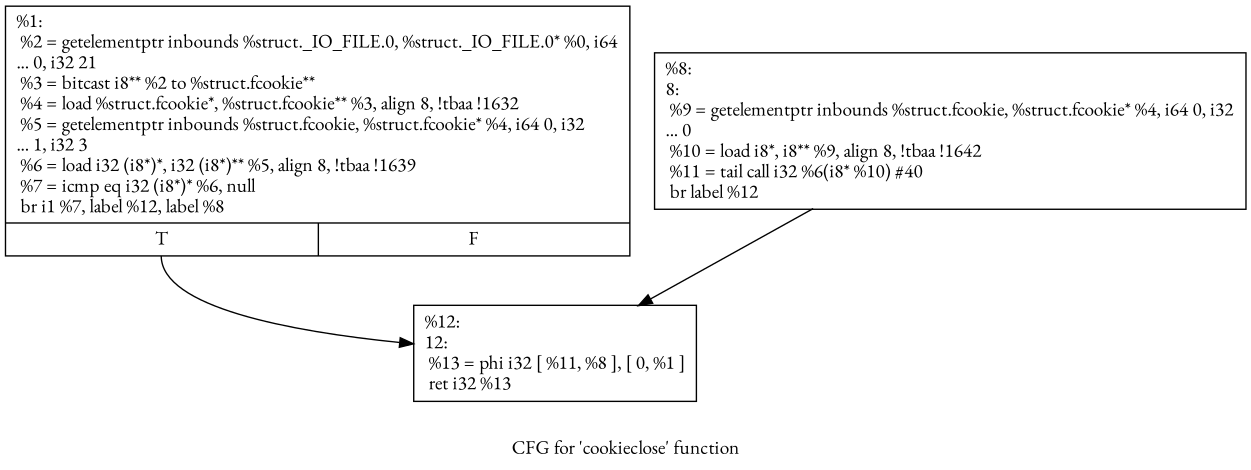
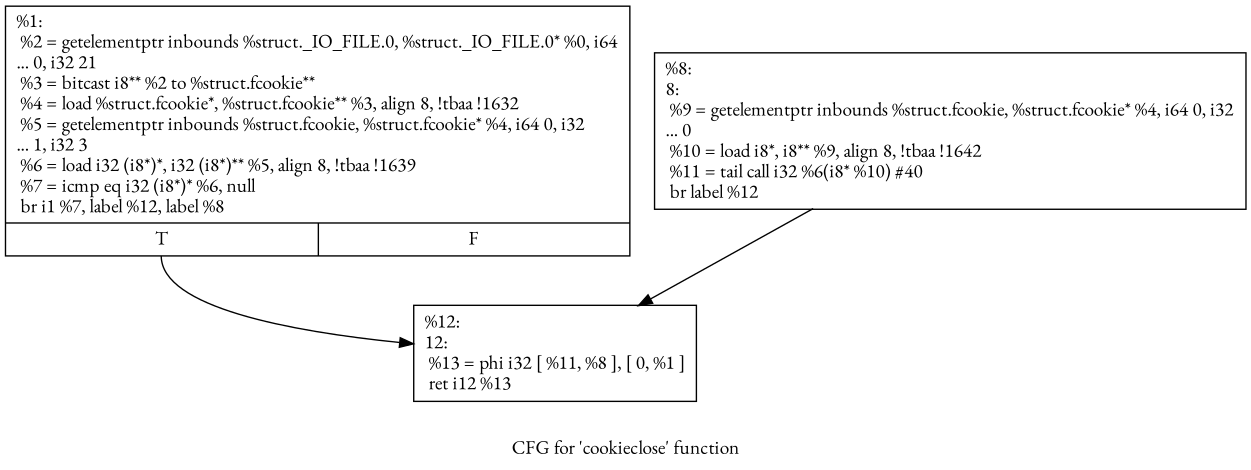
(469, 384) -> (469, 384)
